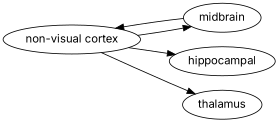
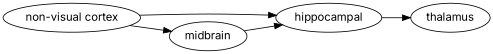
(154, 22) -> (259, 28)
(144, 72) -> (392, 18)
